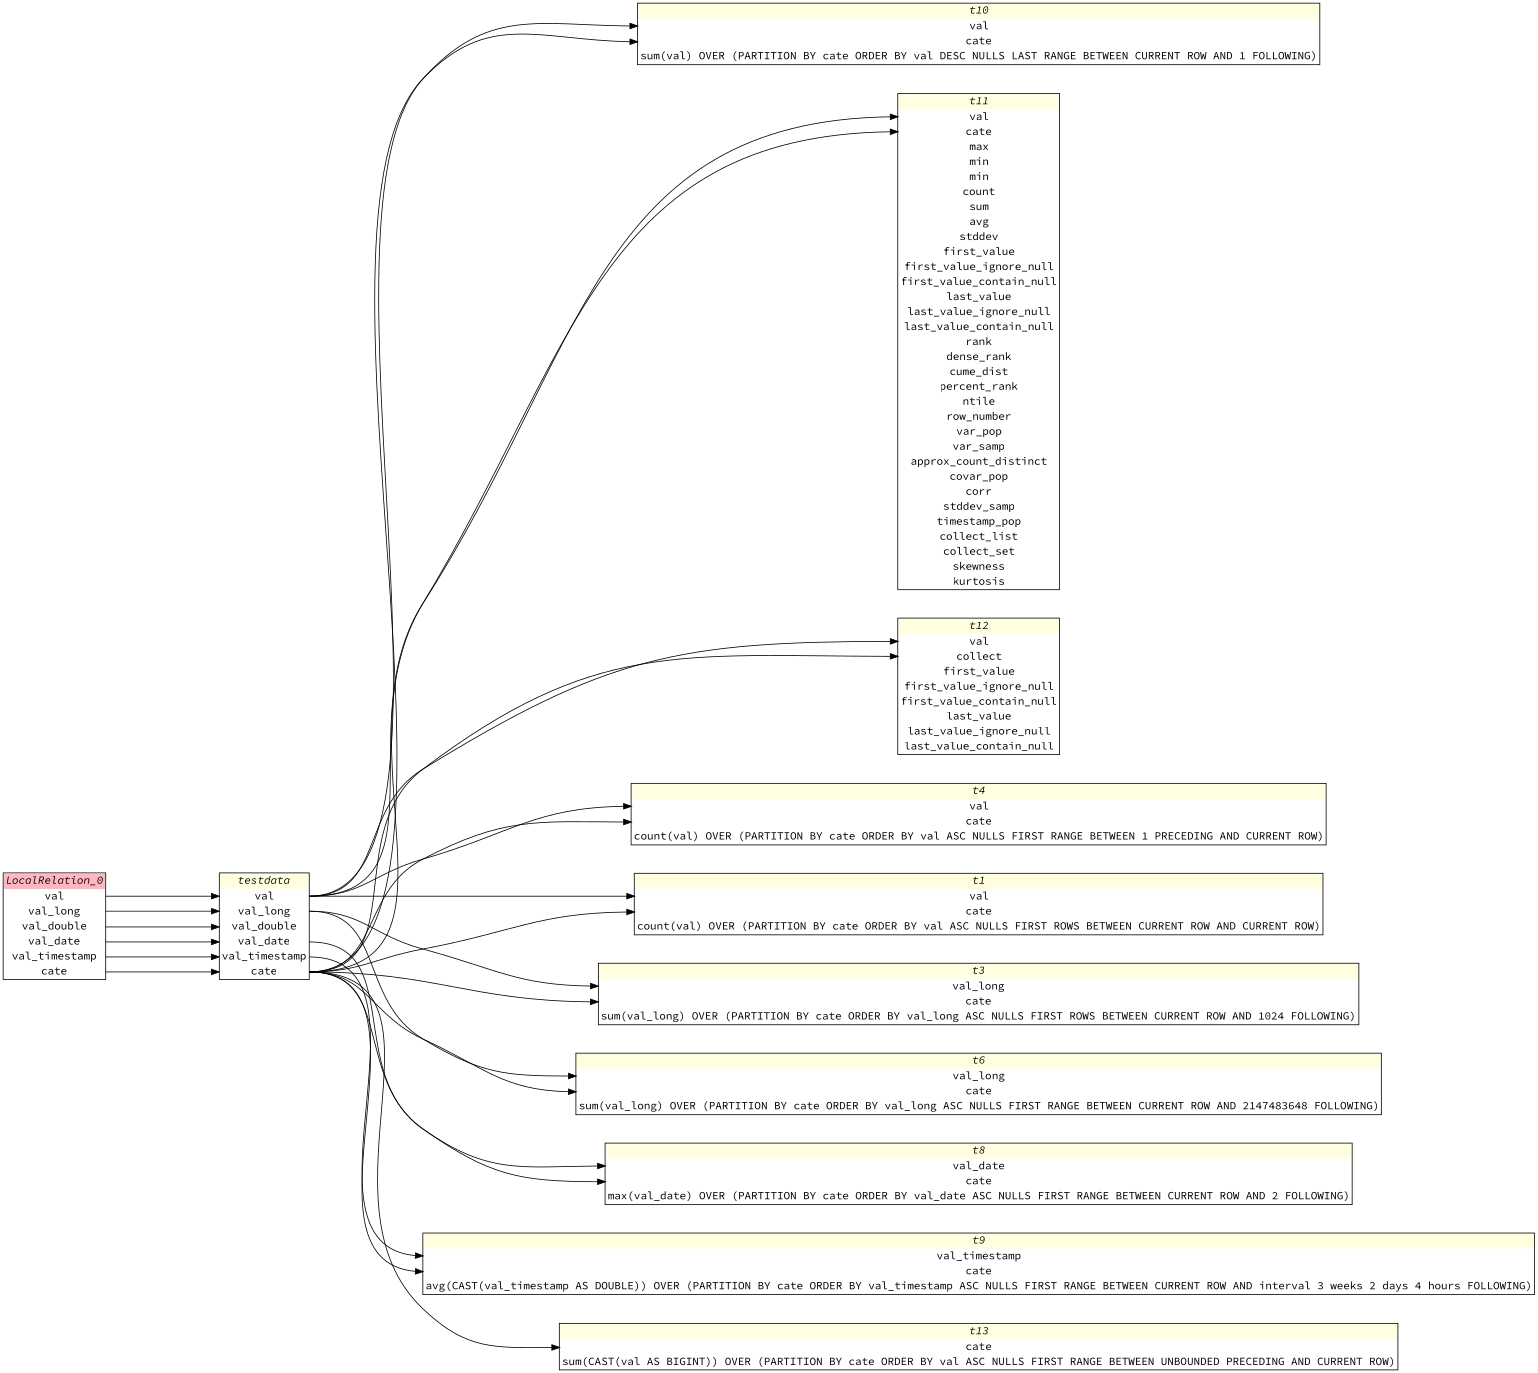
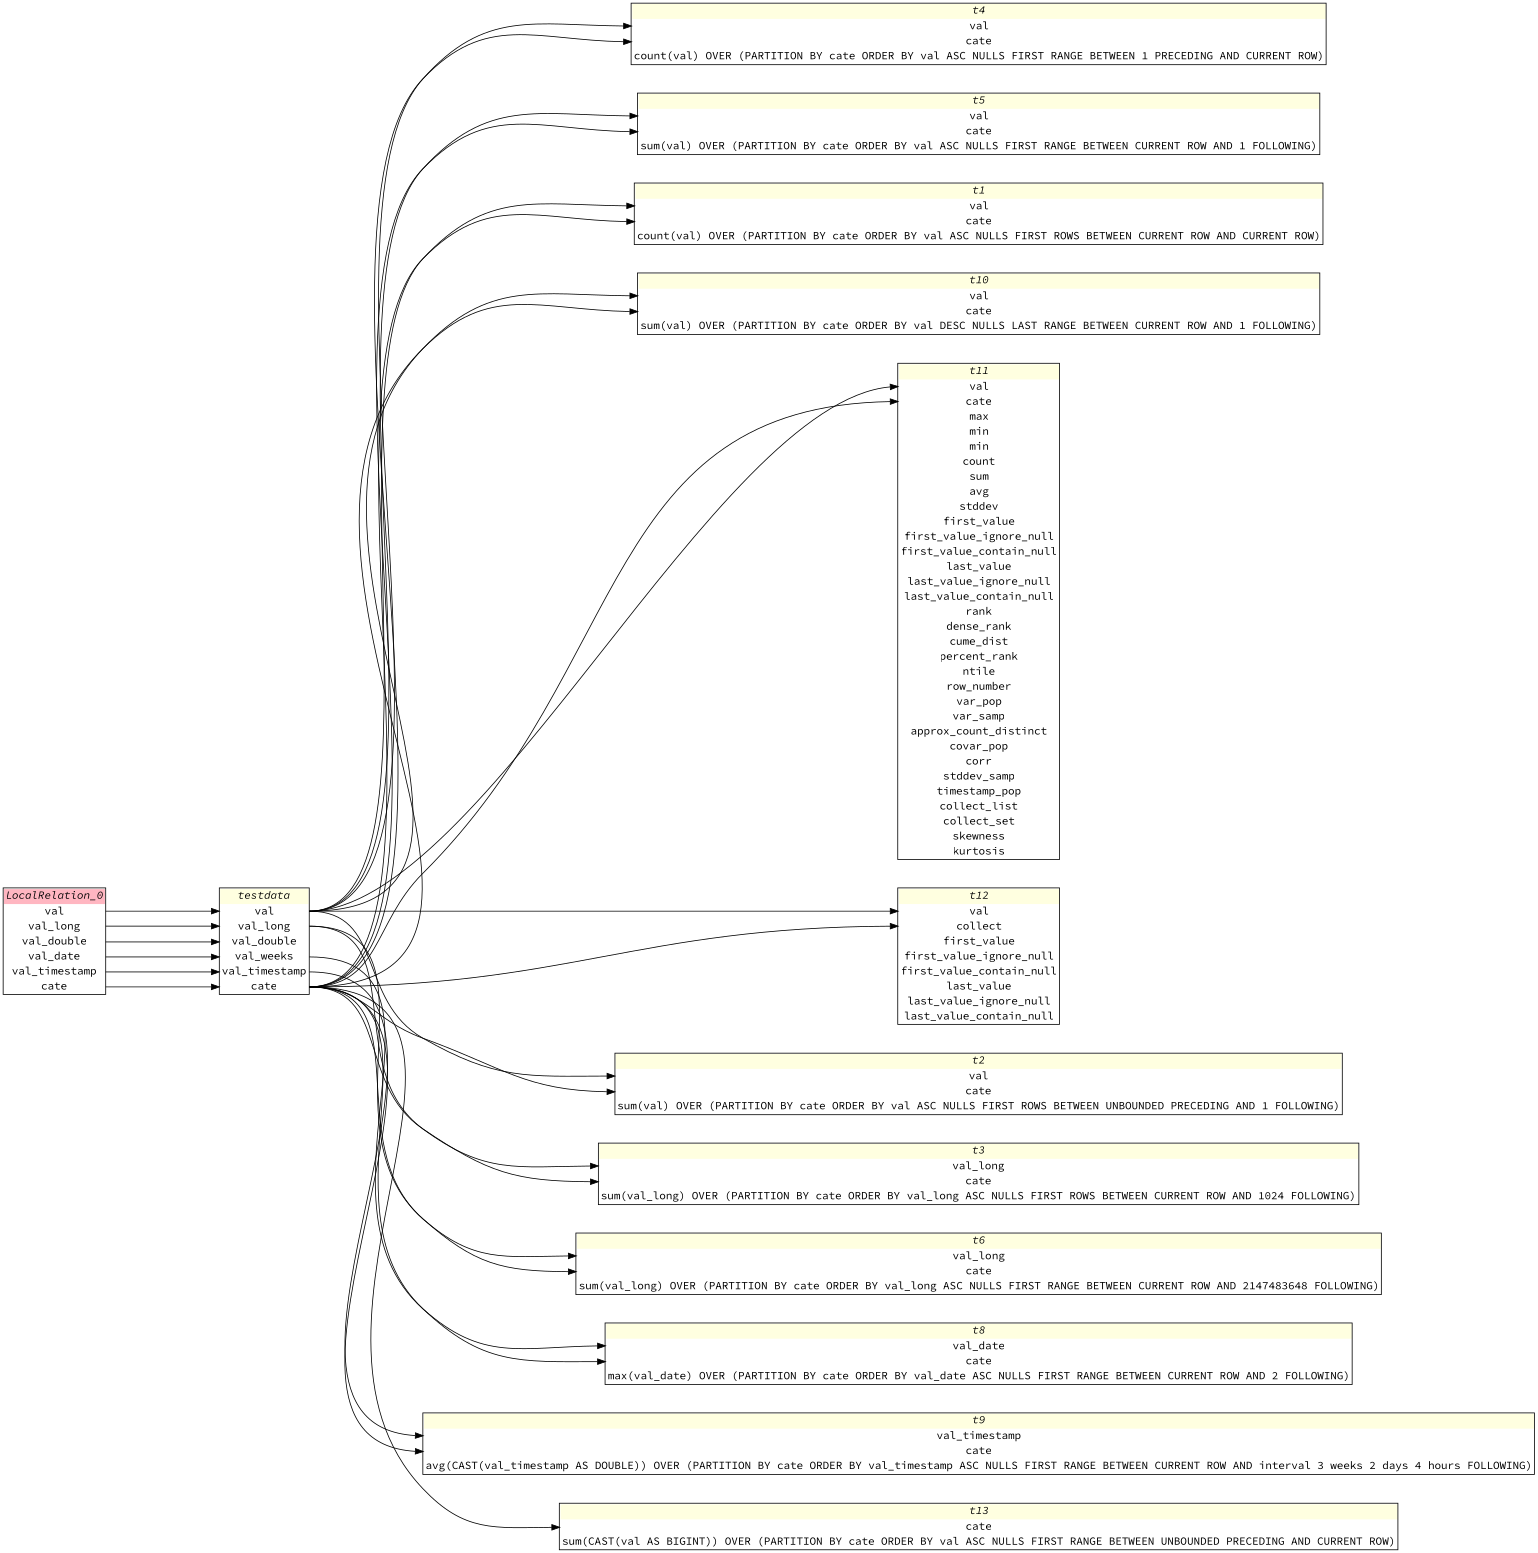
none -> (979, 124)
(264, 941) -> (264, 956)
none -> (979, 1084)
